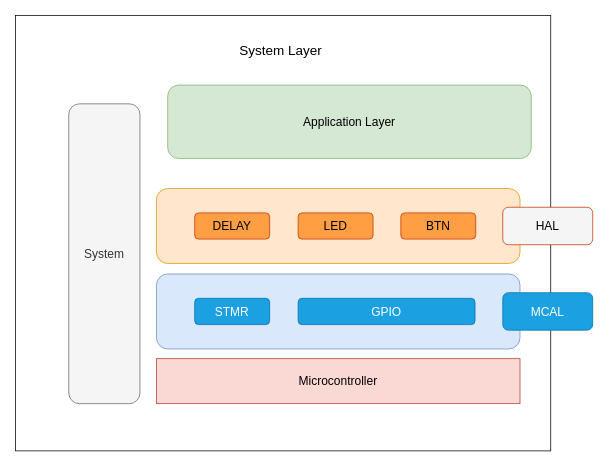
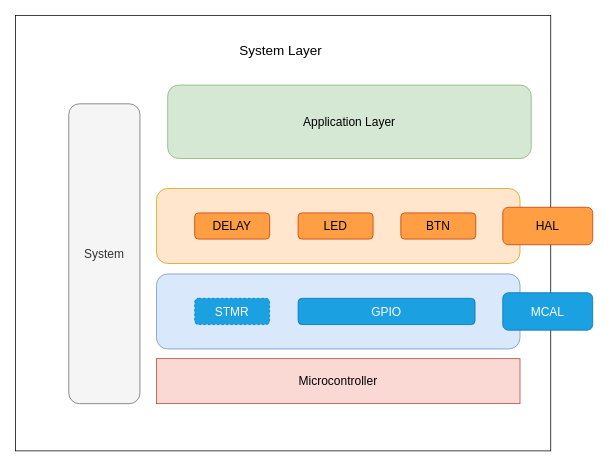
(548, 226) -> (548, 226)
(232, 312) -> (232, 312)
